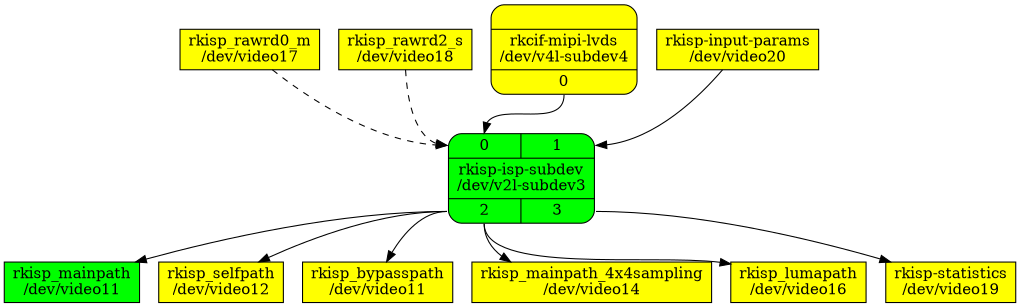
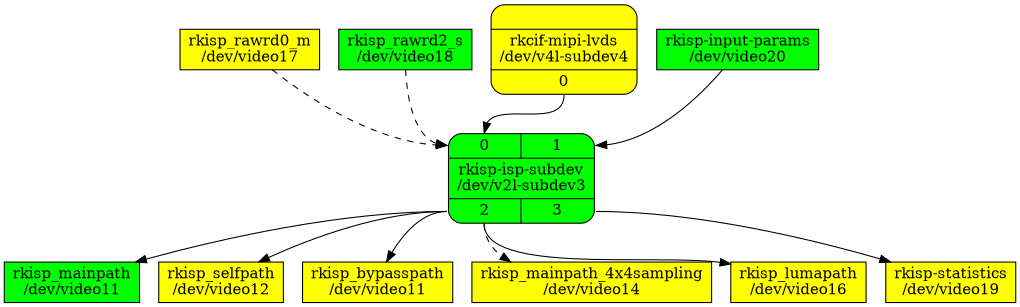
(405, 50) -> (405, 50)
(738, 50) -> (738, 50)
(493, 248) -> (493, 248)
